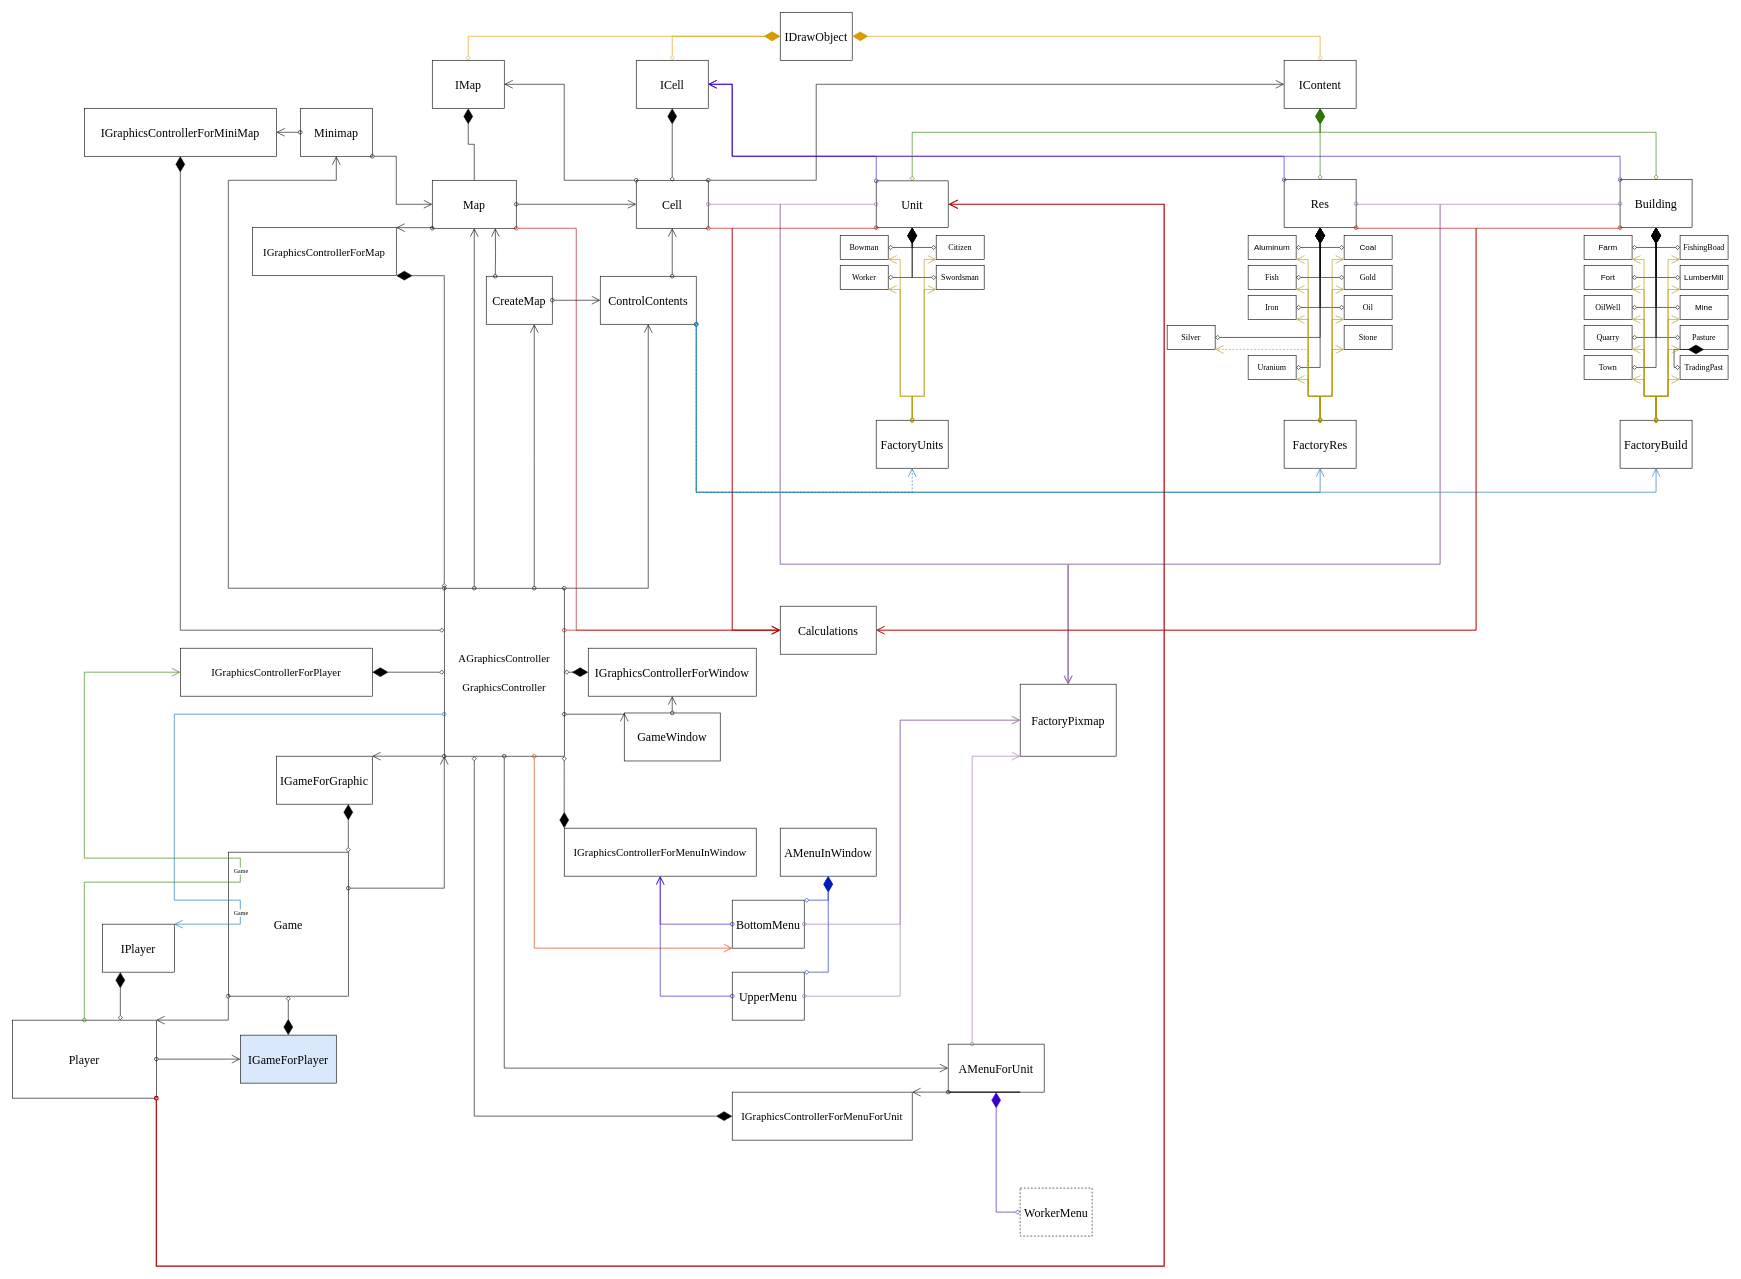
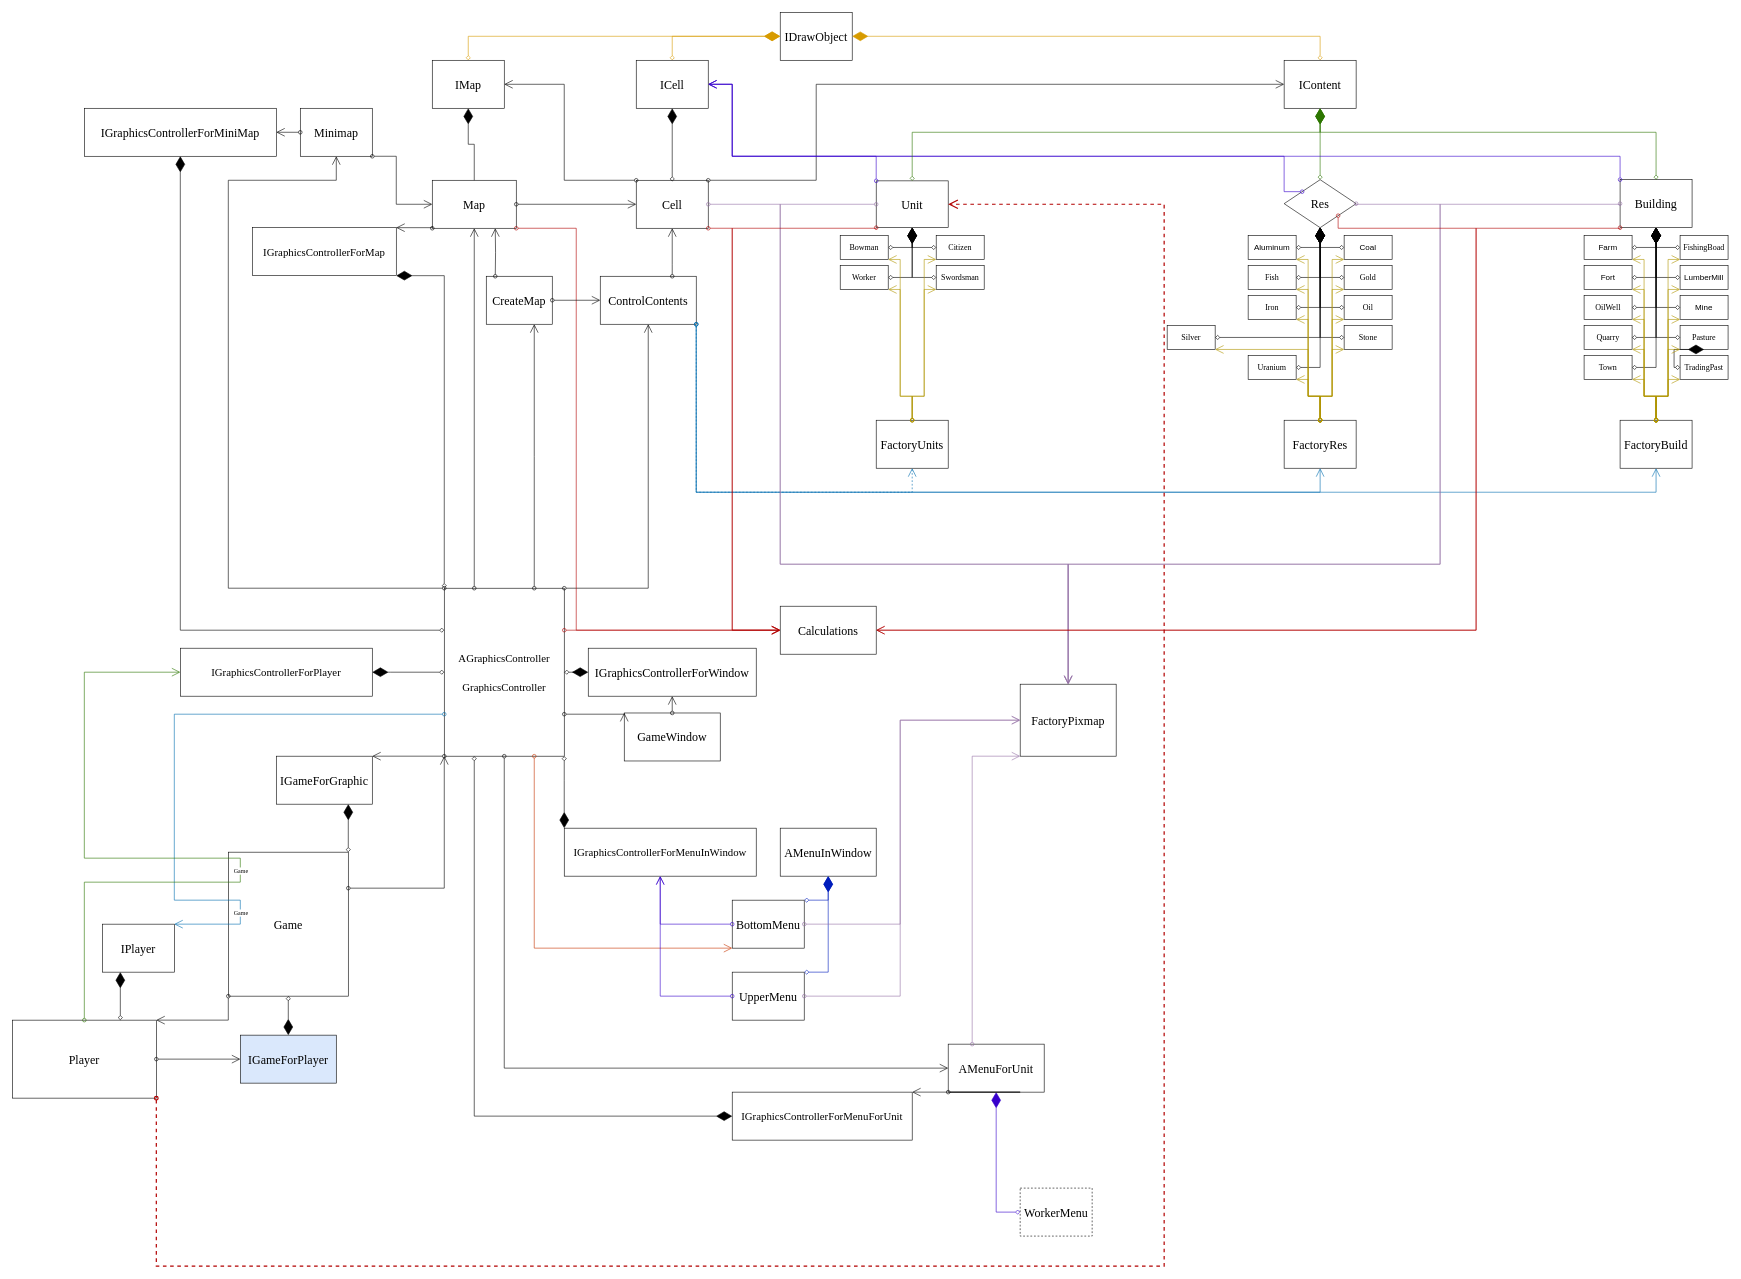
(1320, 204) -> (1320, 204)
none -> (1330, 338)
(1262, 350) -> (1262, 350)
(1164, 1215) -> (1164, 1215)
